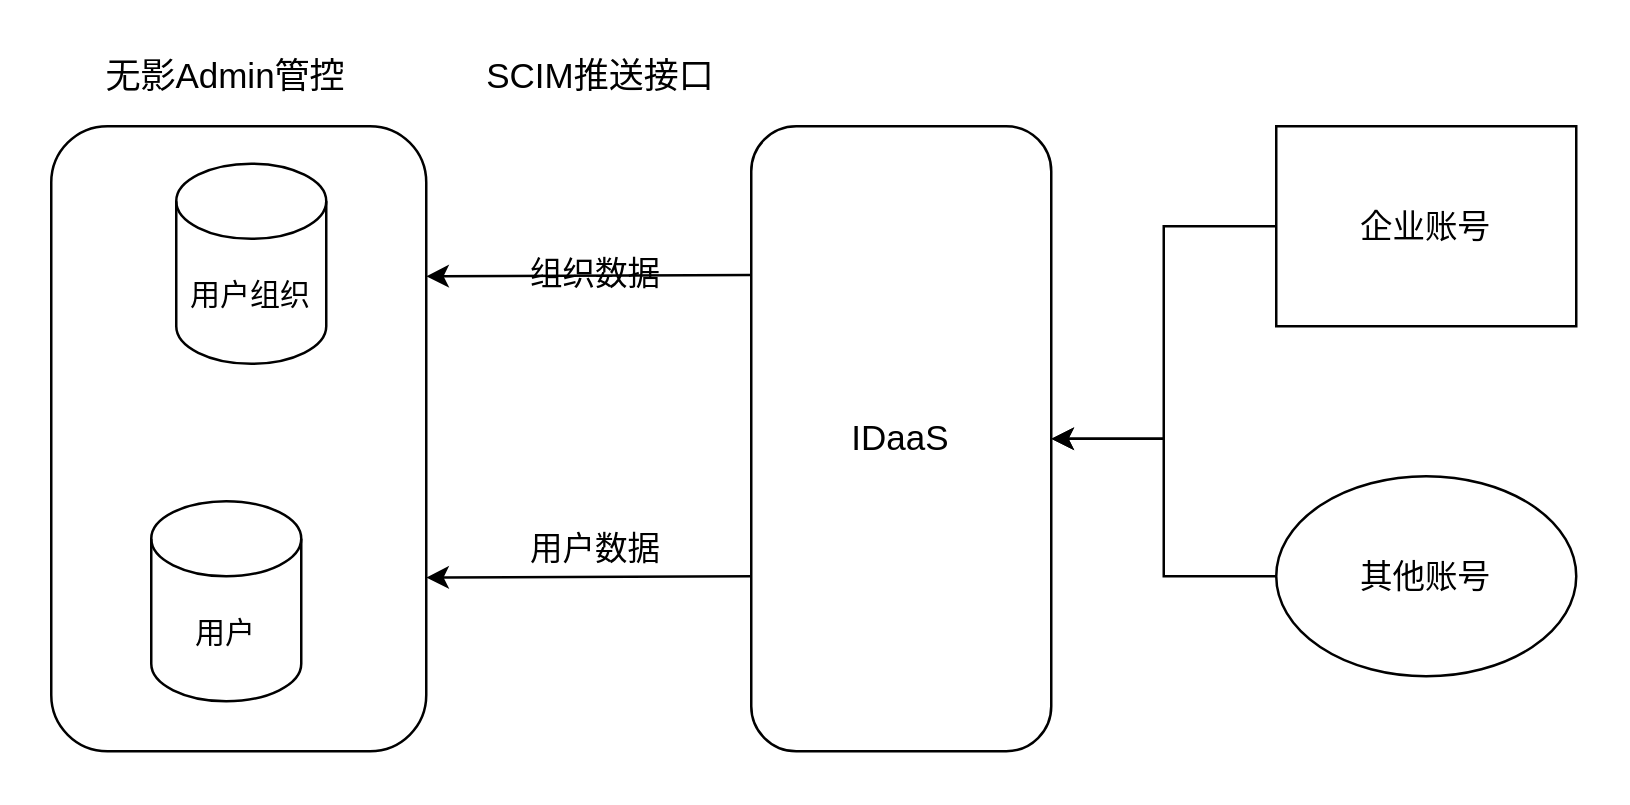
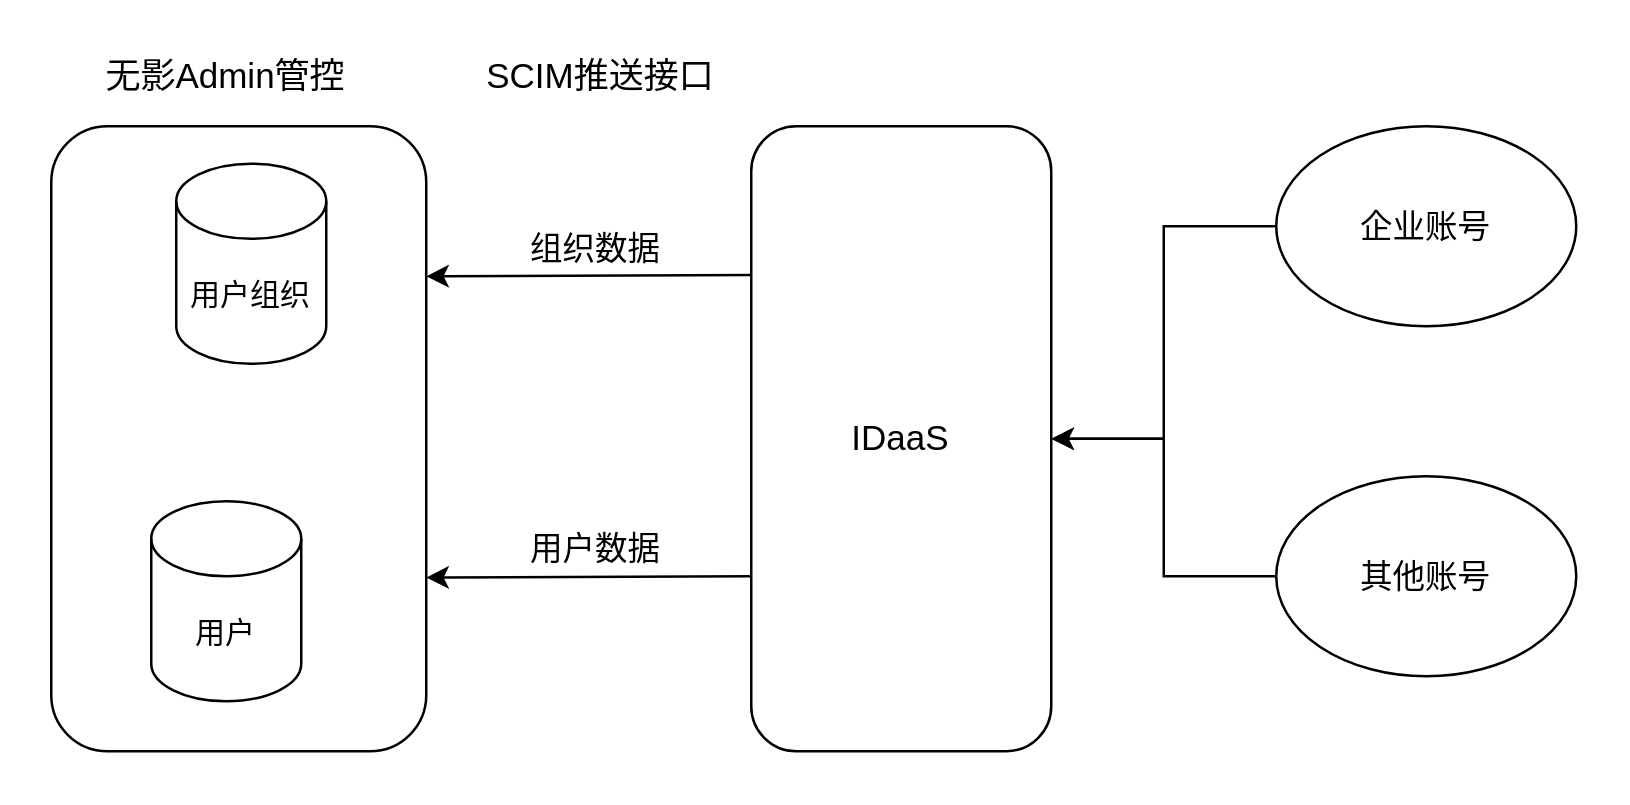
(1426, 226) -> (1426, 226)
(596, 273) -> (596, 248)
